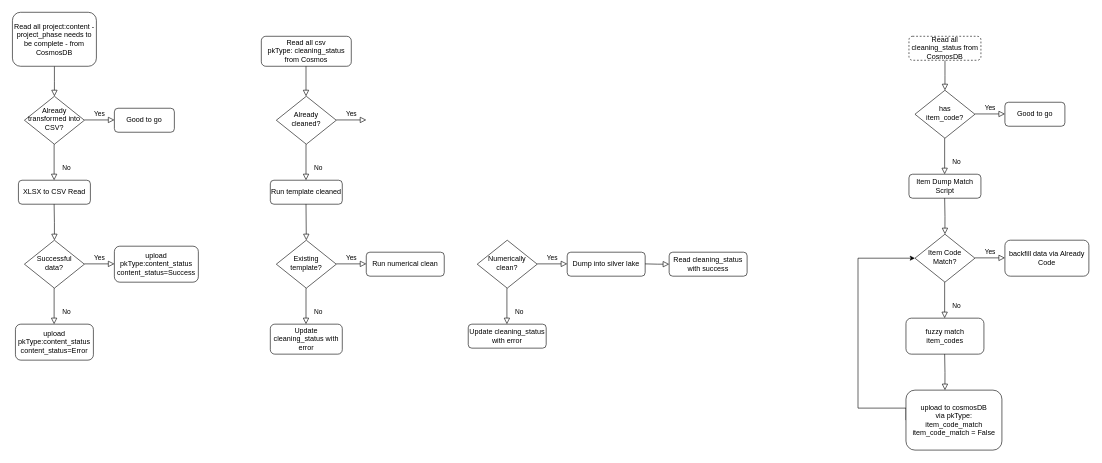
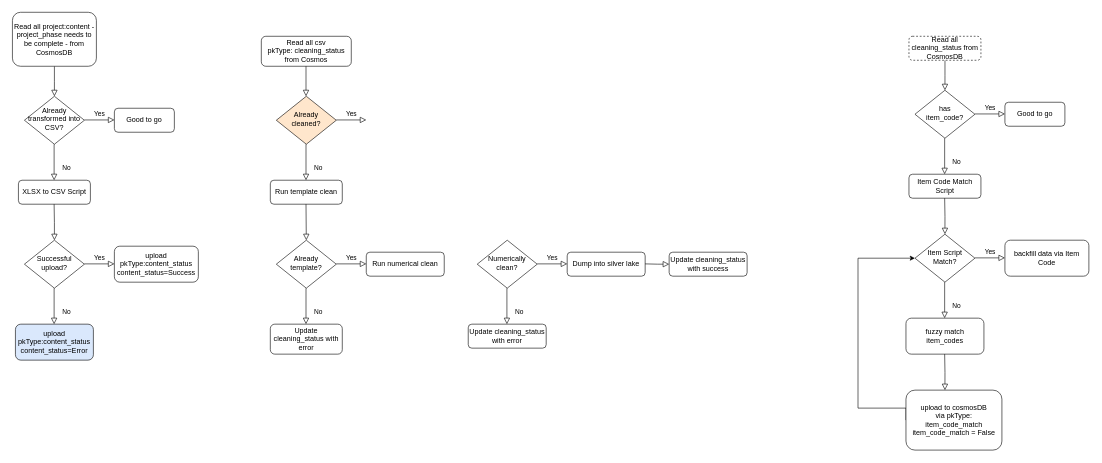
(306, 120) -> (306, 120)
(945, 186) -> (945, 186)
(54, 192) -> (54, 192)
(306, 192) -> (306, 192)
(945, 257) -> (945, 257)
(1047, 258) -> (1047, 258)
(54, 263) -> (54, 263)
(306, 263) -> (306, 263)
(708, 264) -> (708, 264)
(54, 342) -> (54, 342)
